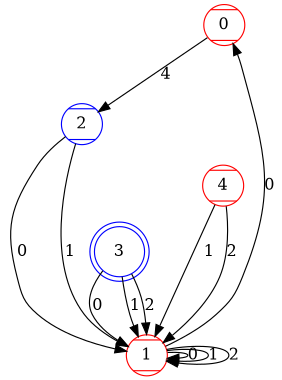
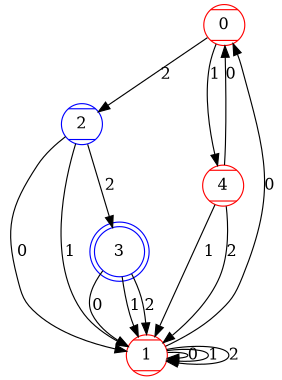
(166, 75) -> (166, 75)
none -> (207, 99)
none -> (226, 111)
none -> (98, 180)
